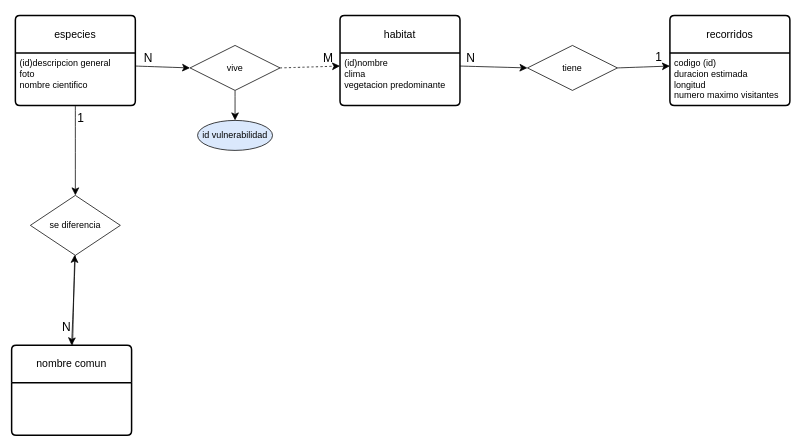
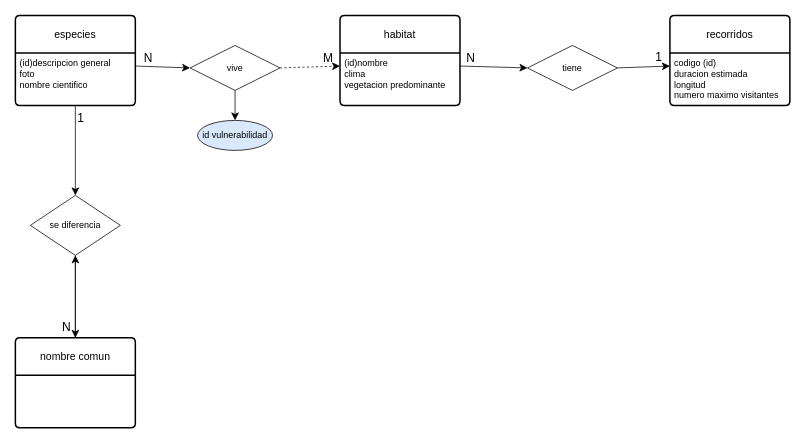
(72, 390) -> (75, 383)
